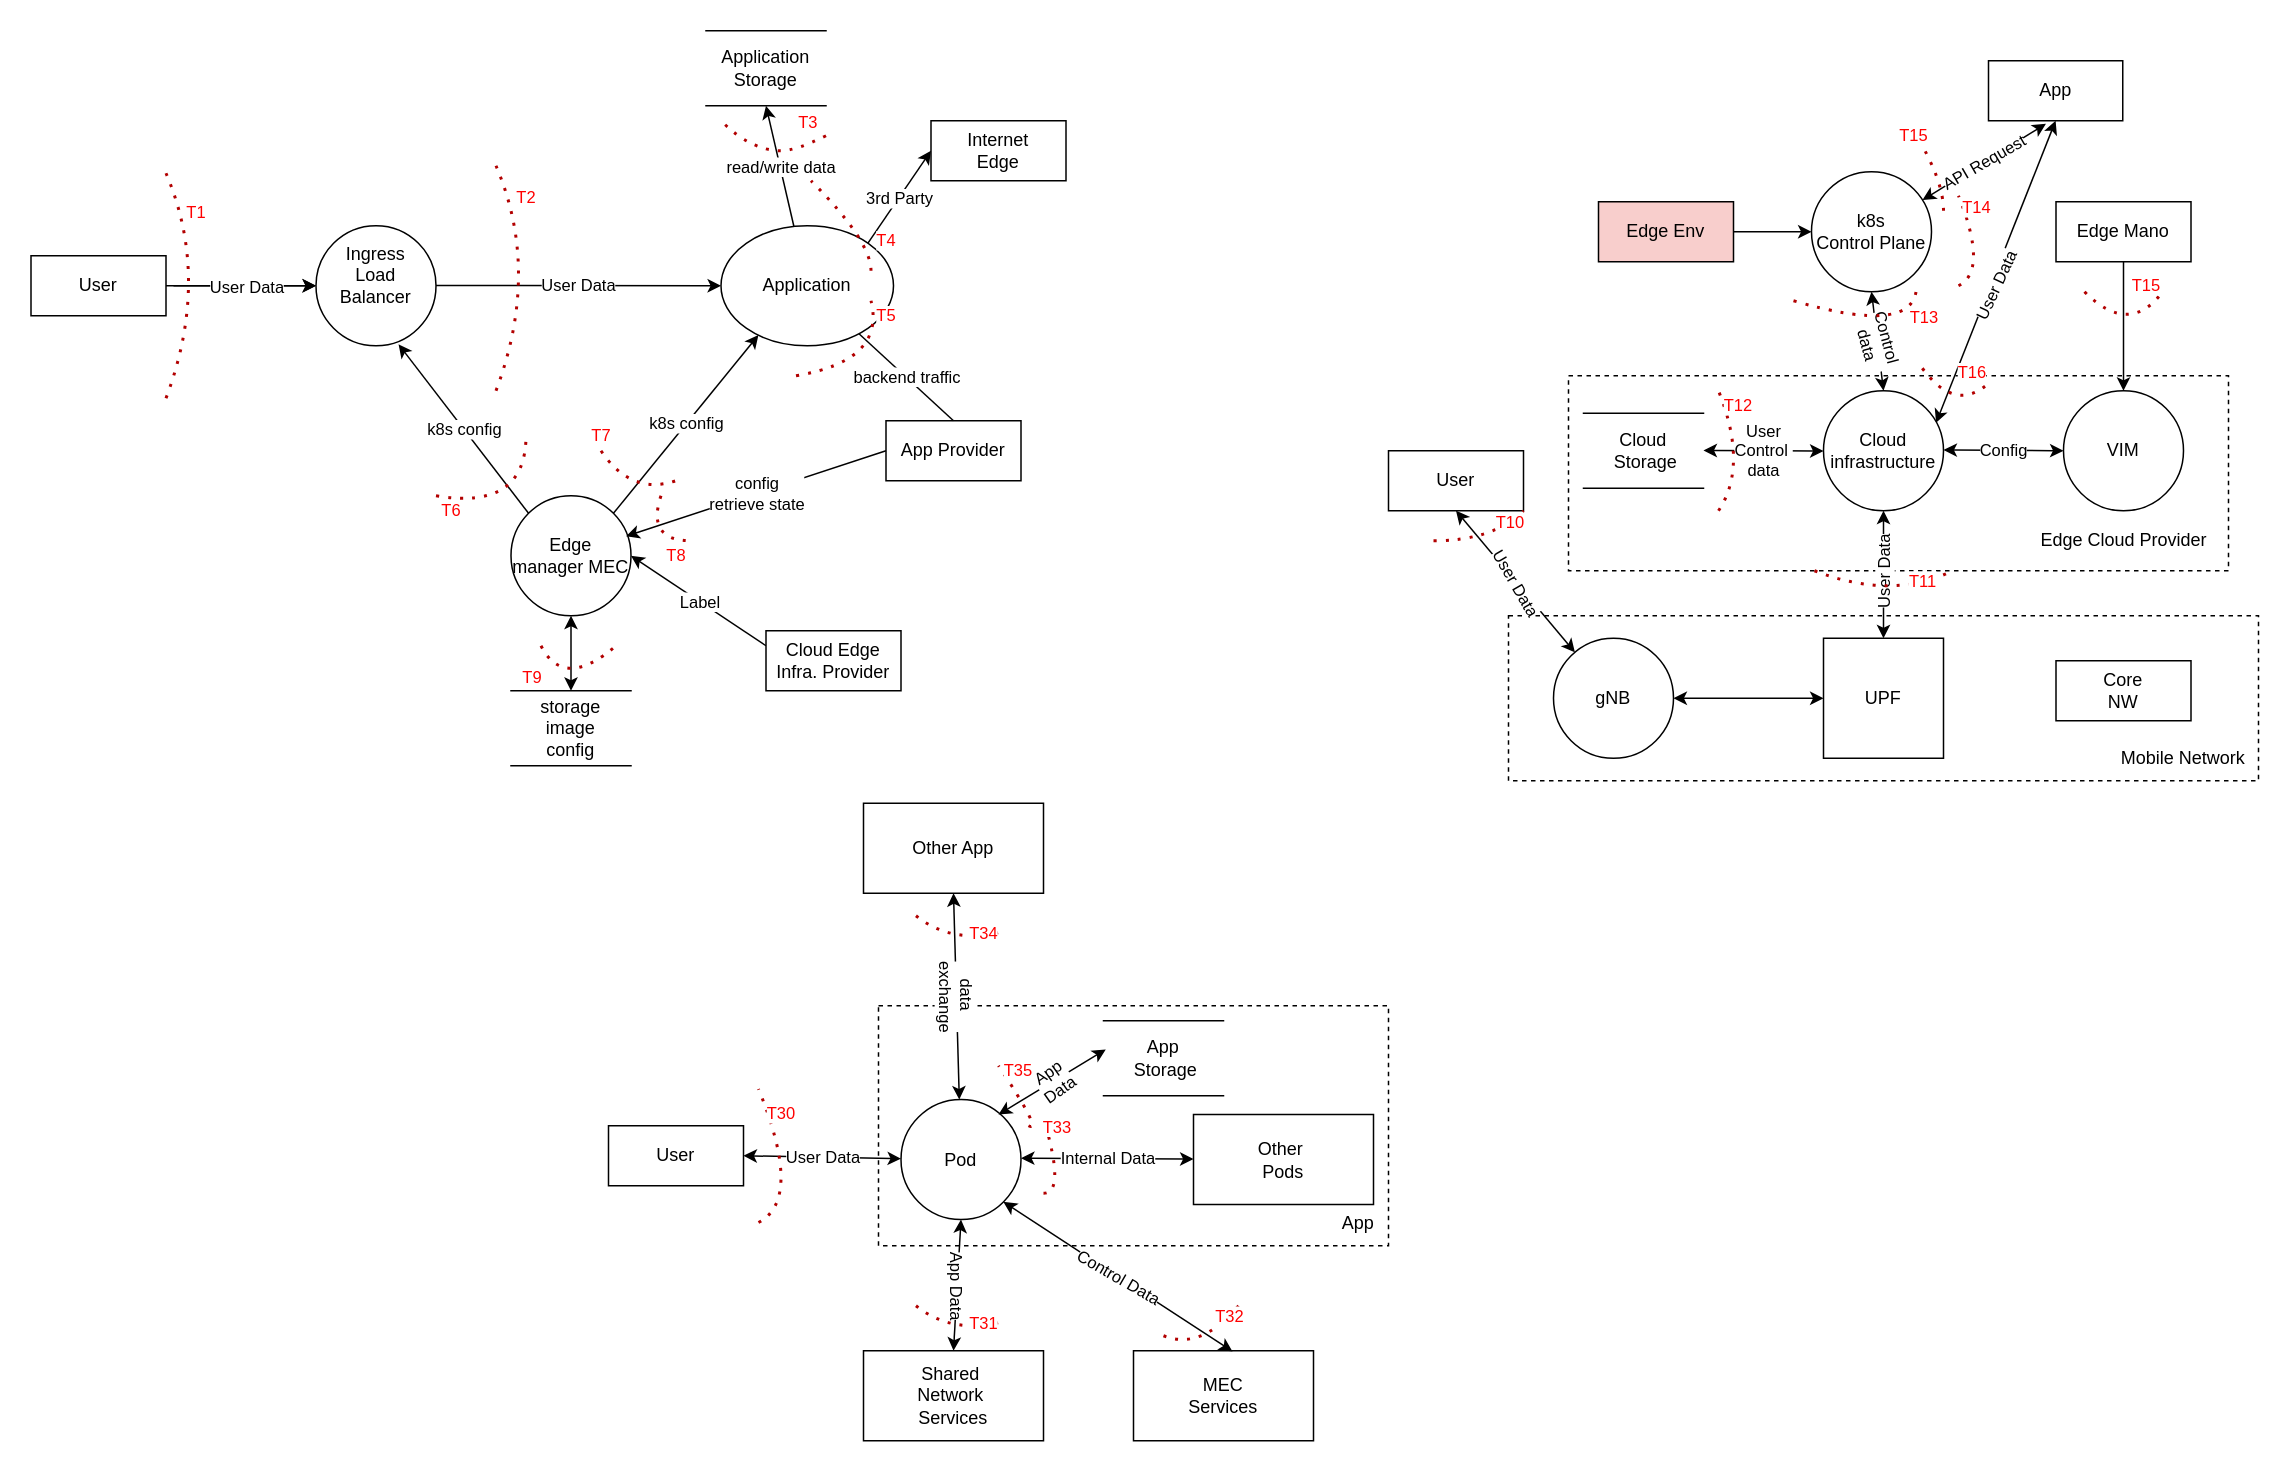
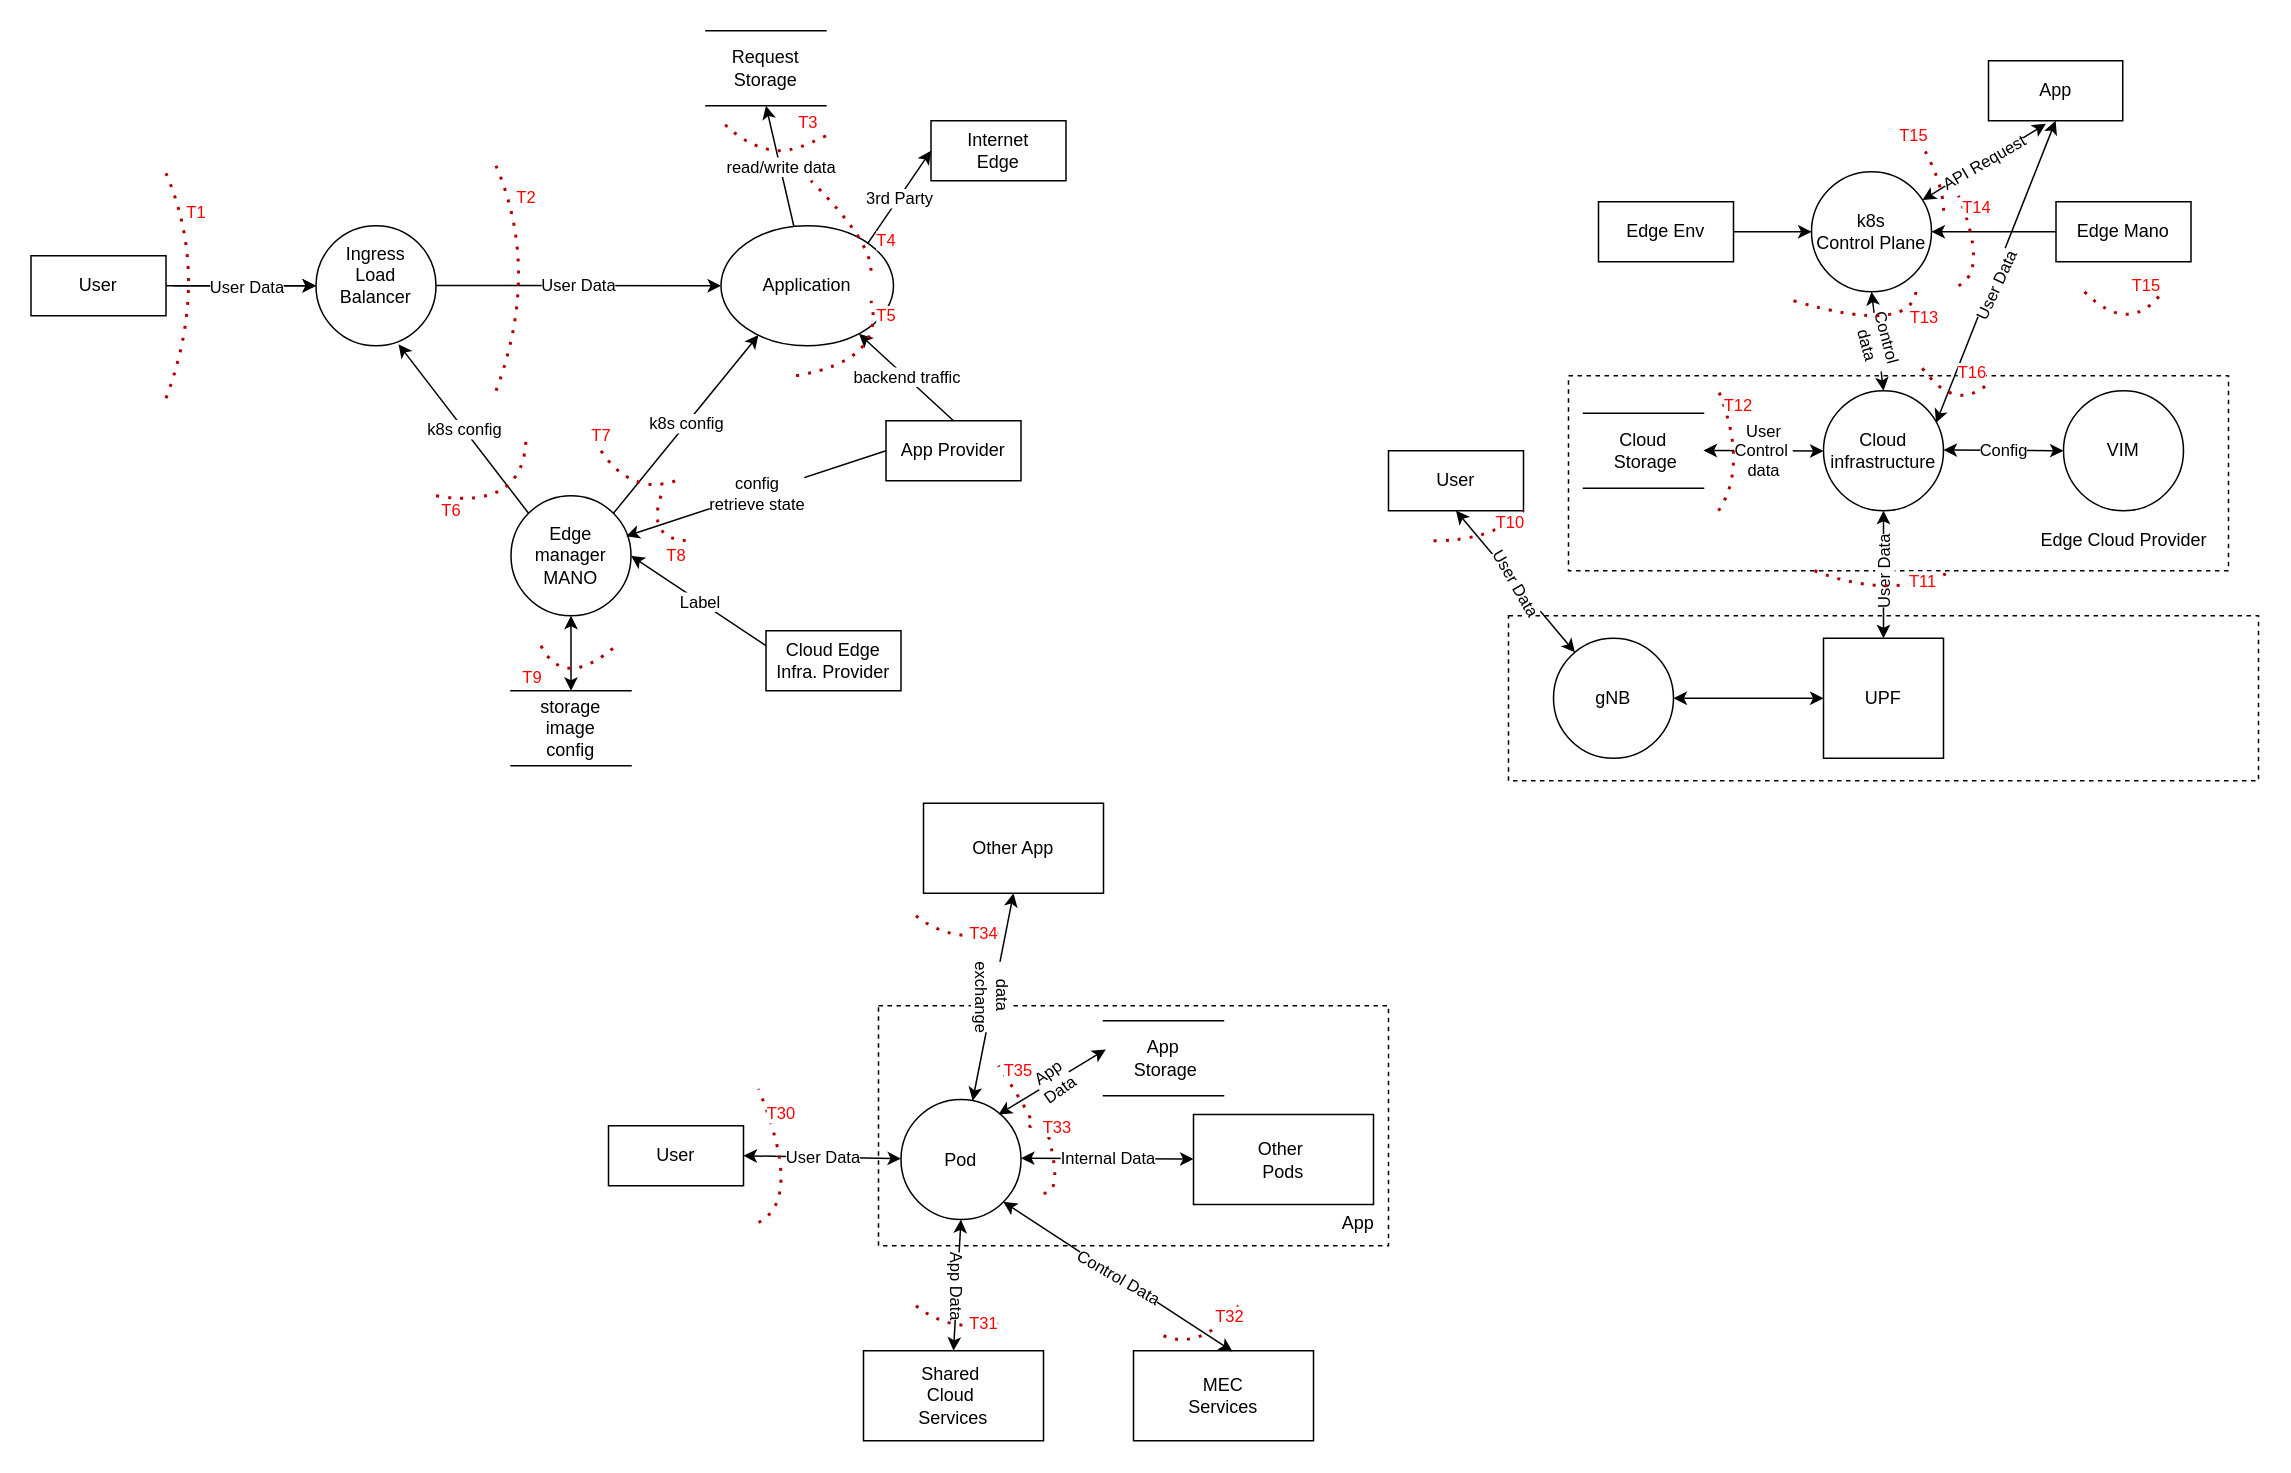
(766, 68) -> (766, 68)
(1666, 232) -> (1666, 232)
none -> (1998, 232)
(2123, 321) -> none
(861, 336) -> (867, 342)
(571, 556) -> (571, 556)
(2123, 691) -> none
(2183, 758) -> none
(953, 848) -> (1013, 848)
(953, 1396) -> (953, 1396)
